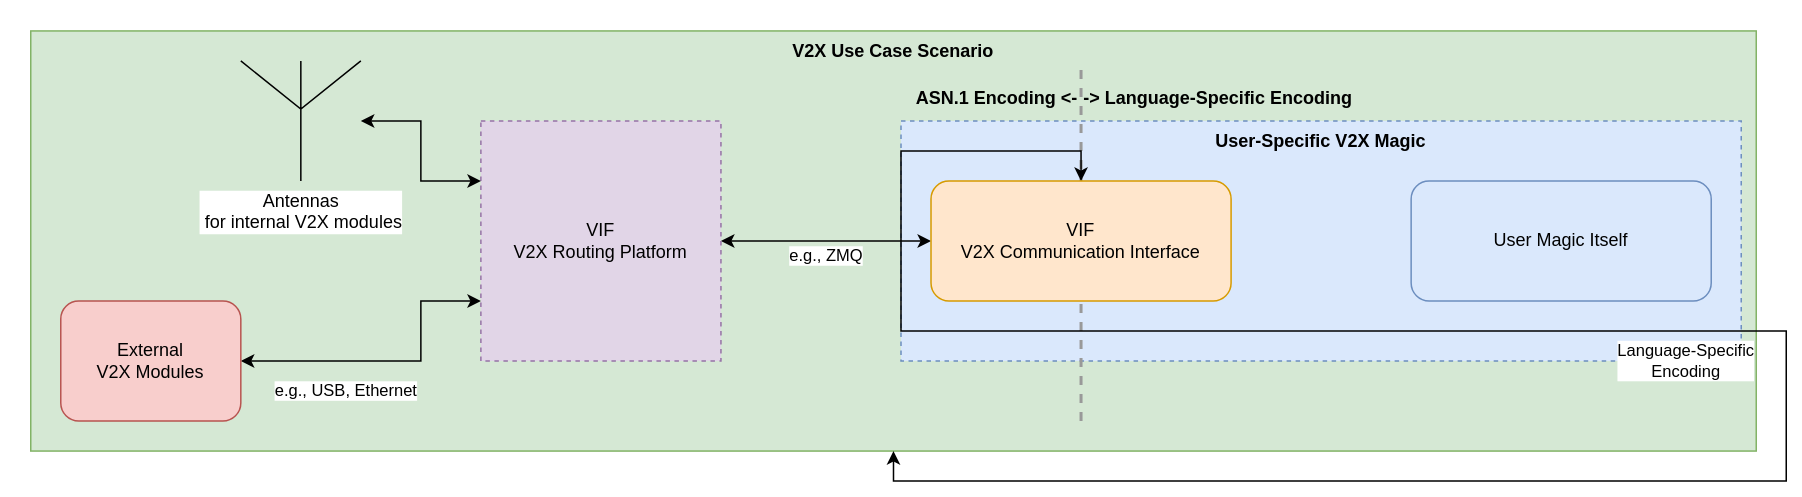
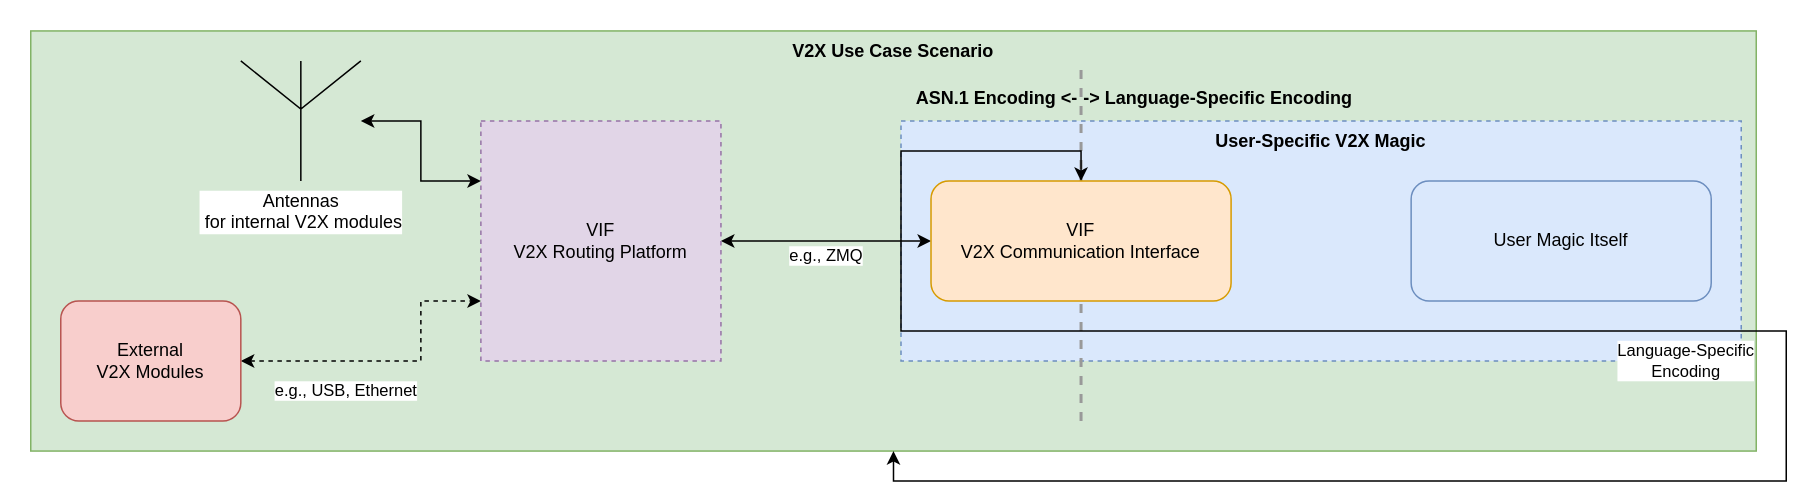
(392, 361) -> (392, 361)
